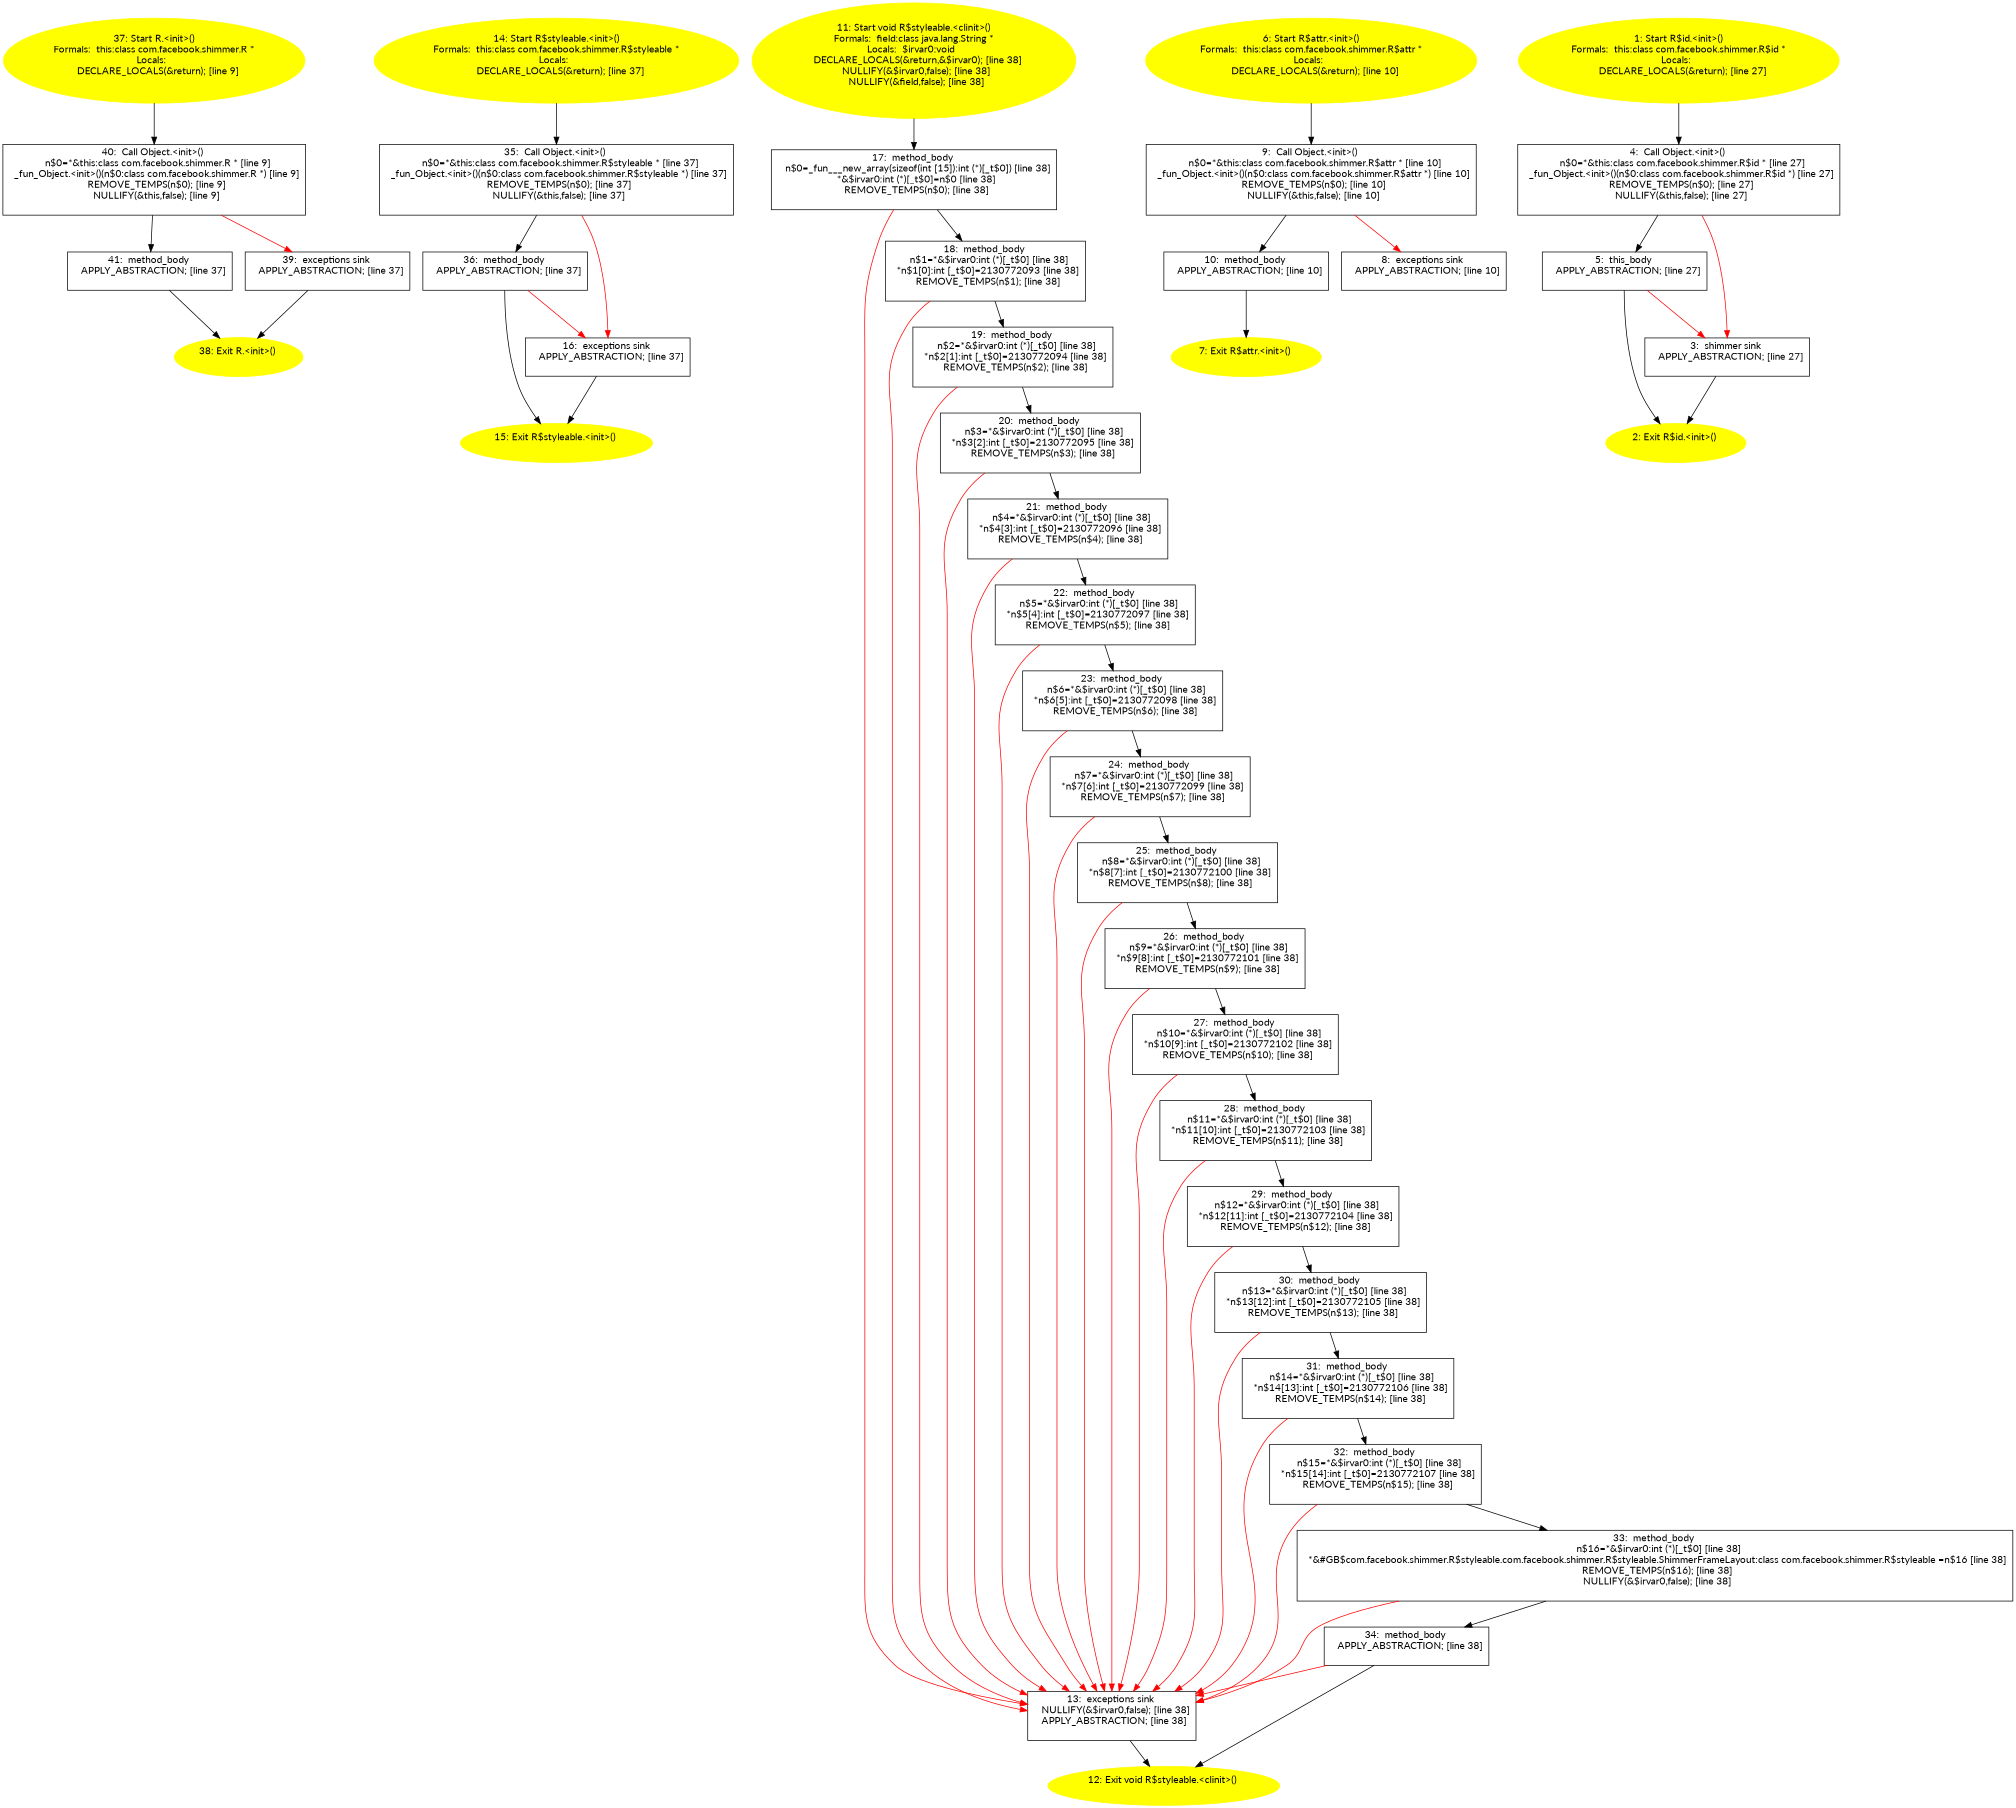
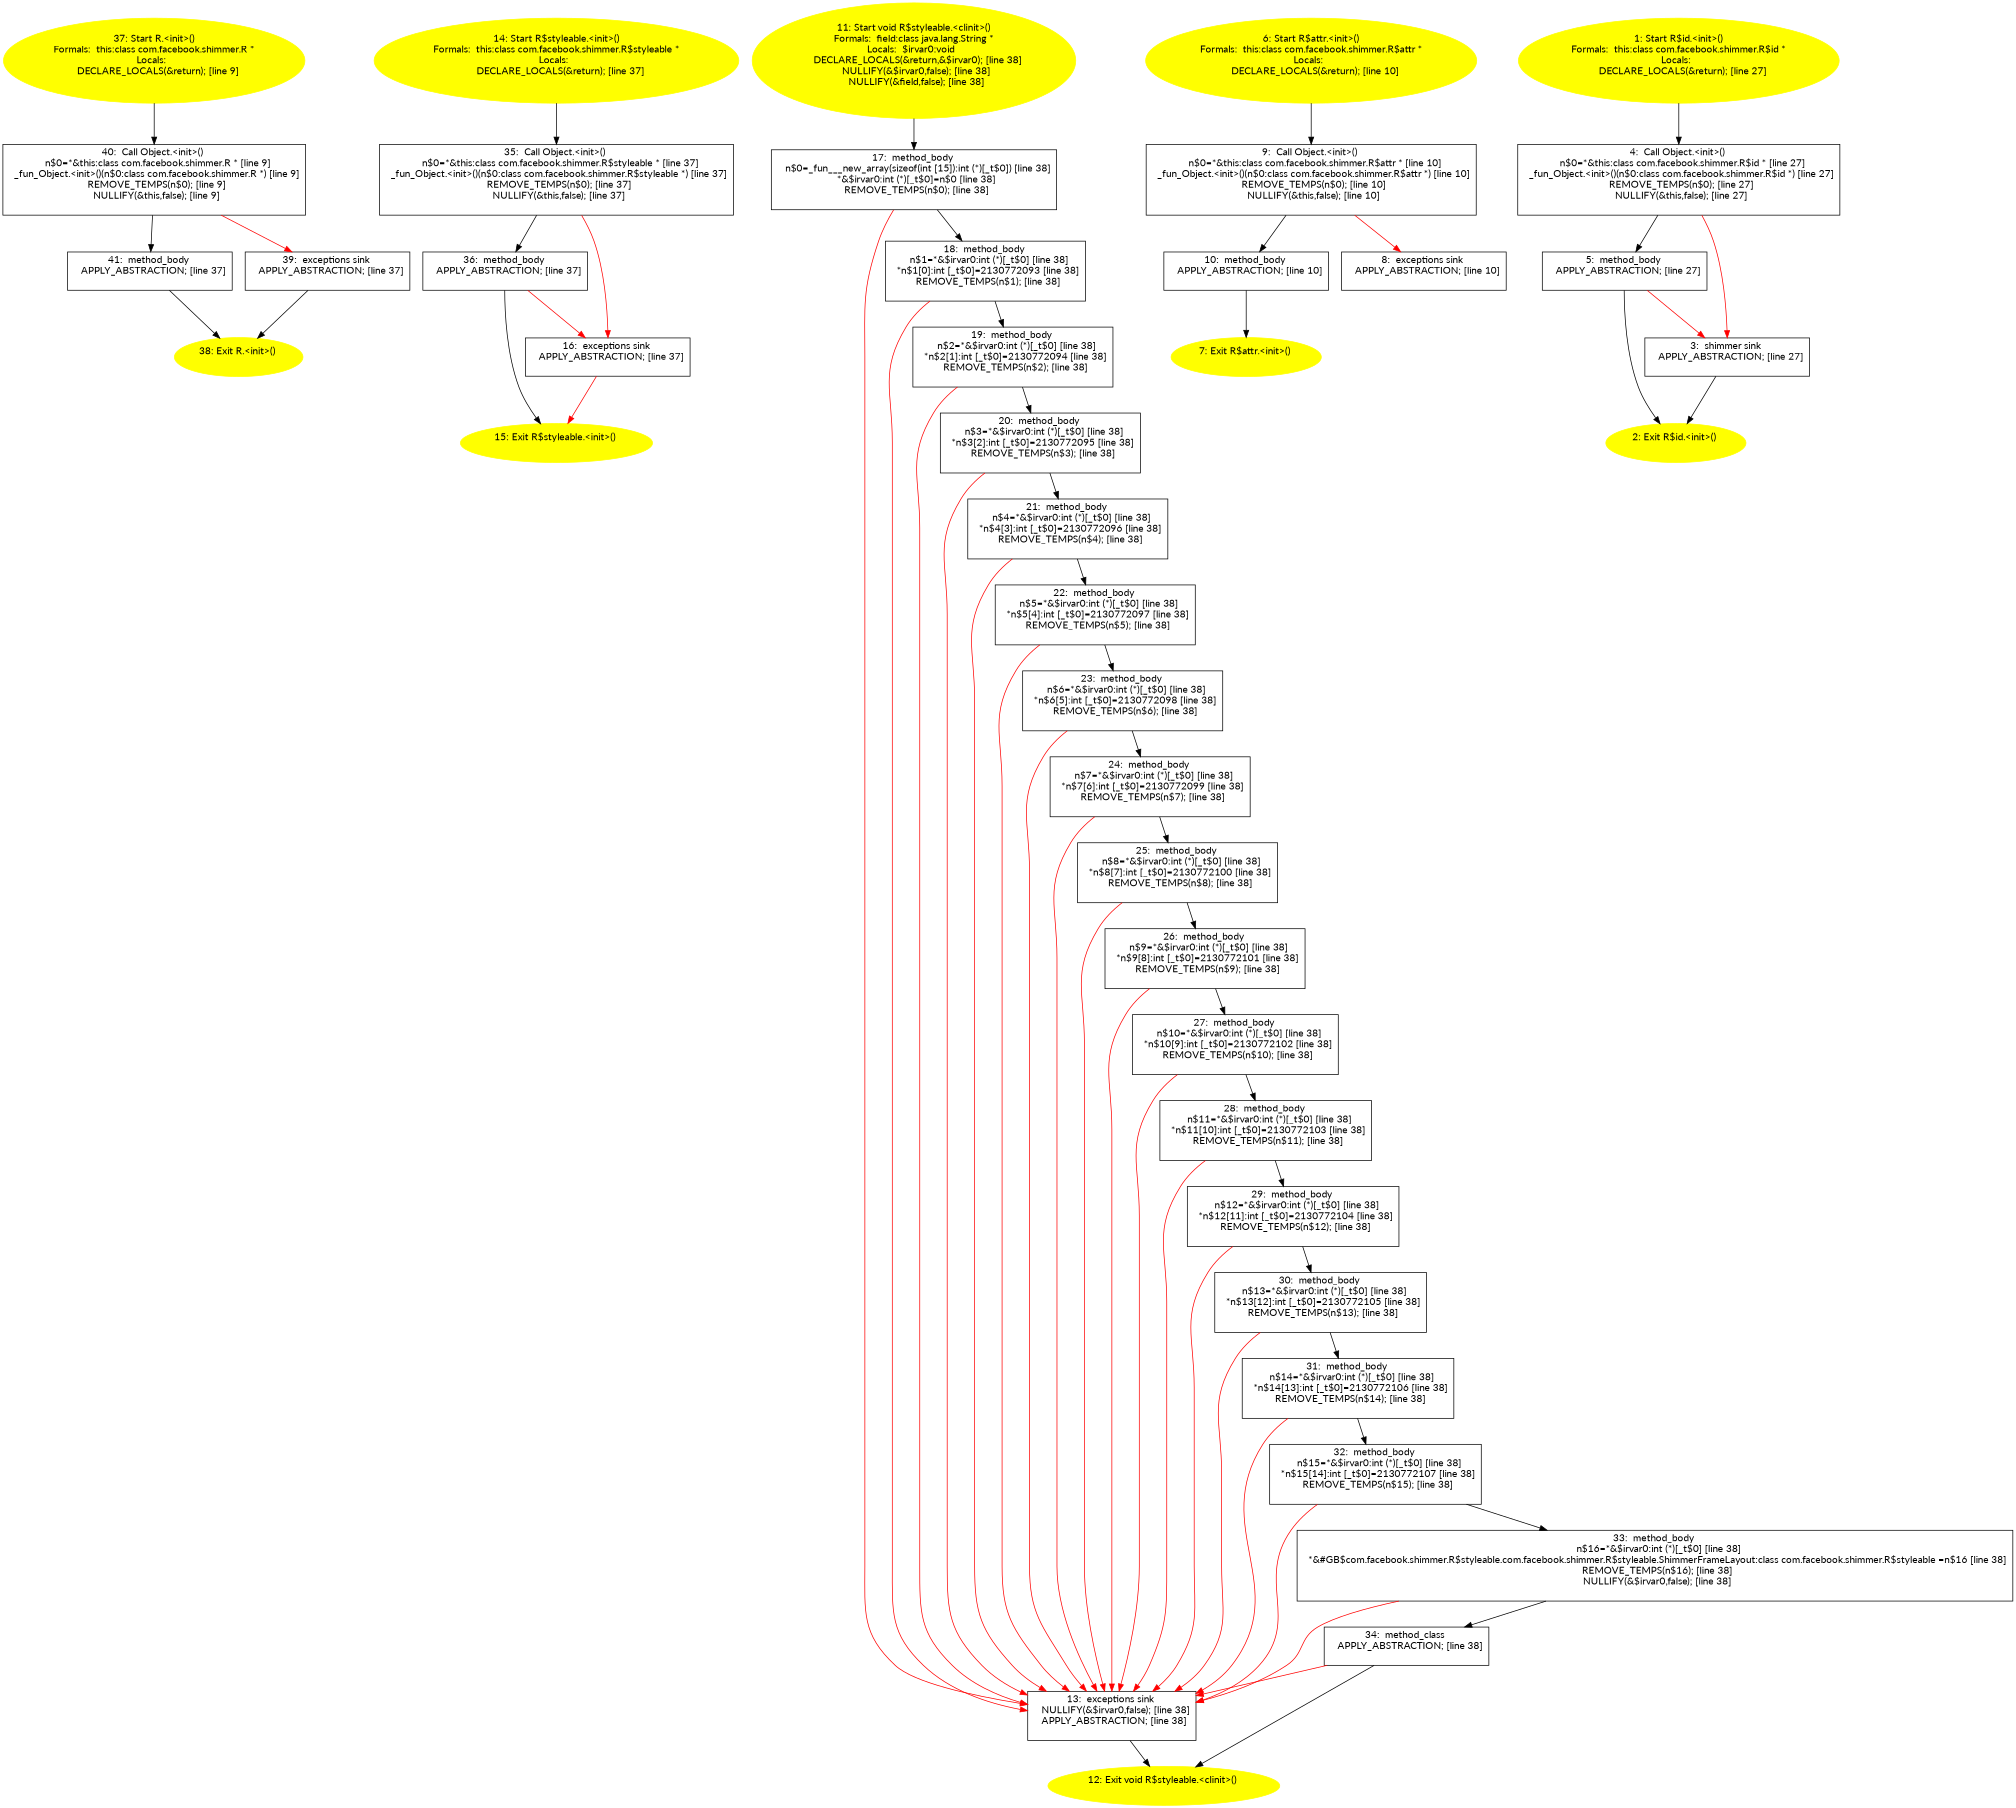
(1625, 271) -> (1625, 271)
(584, 397) -> (584, 397)
(1407, 1646) -> (1407, 1646)
